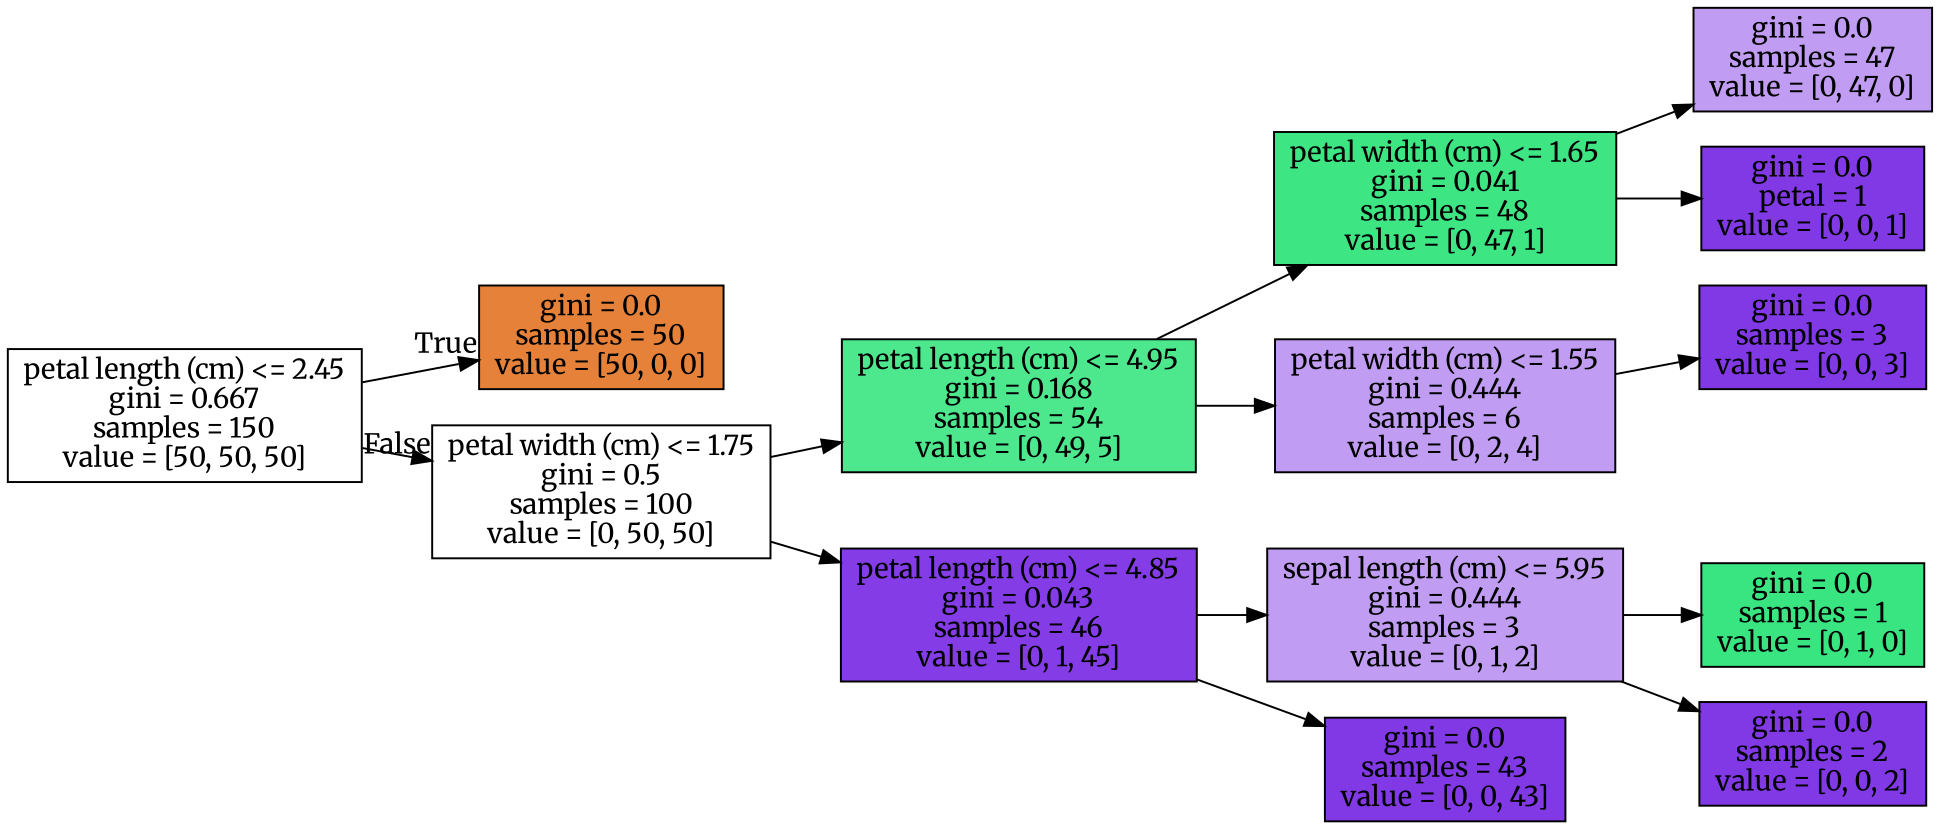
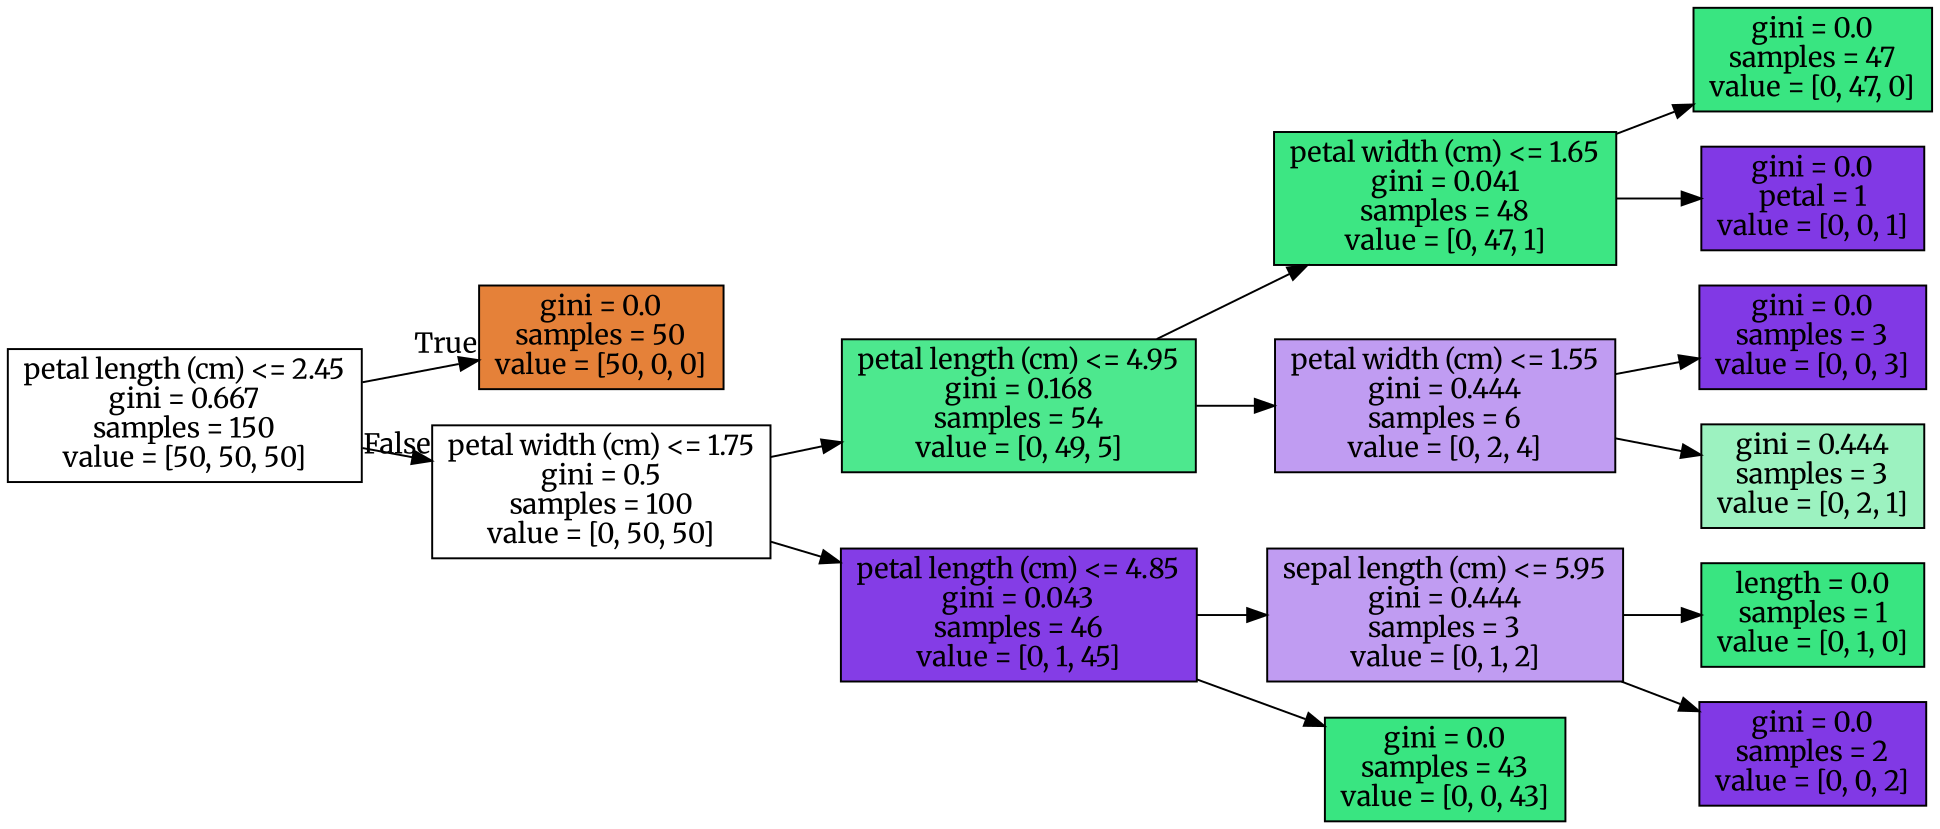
(1813, 60) -> (1813, 60)
none -> (1813, 476)
(1813, 615) -> (1813, 615)
(1445, 770) -> (1445, 770)
